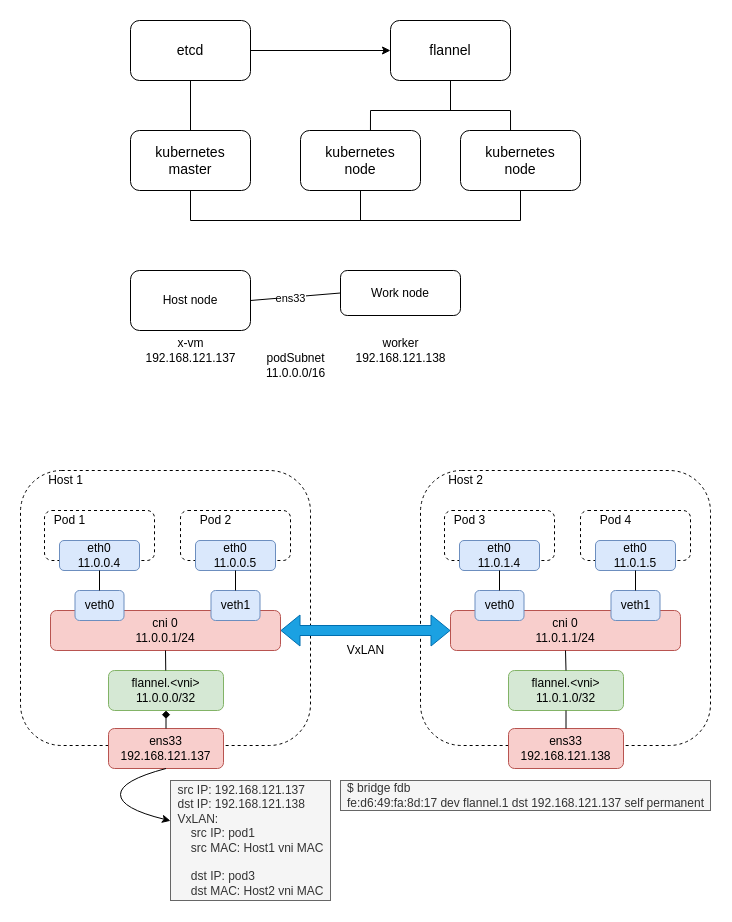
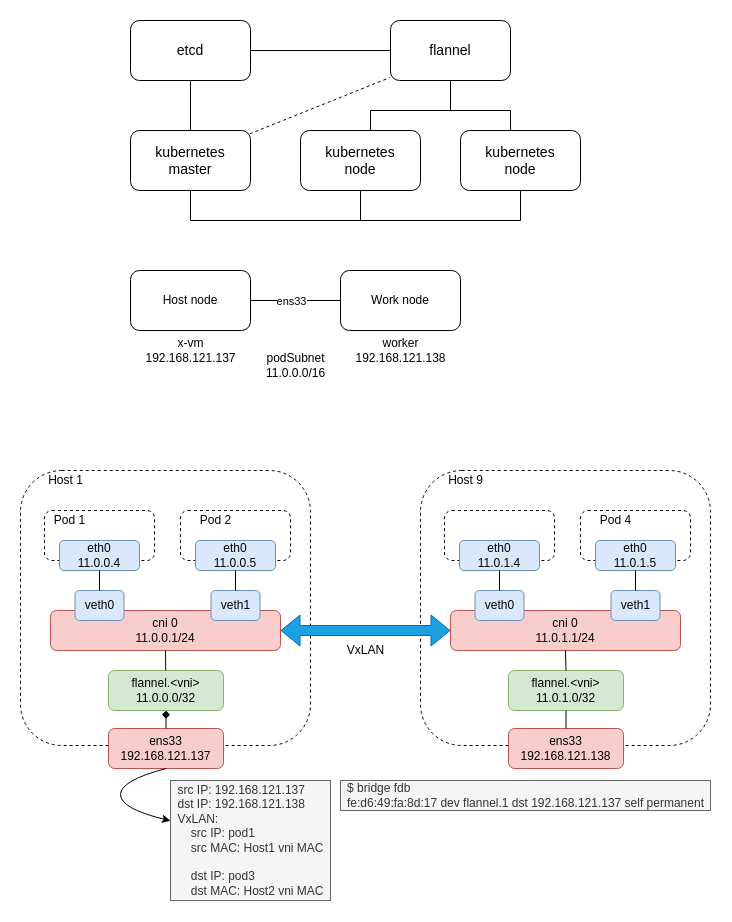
(382, 51) -> (385, 51)
none -> (320, 106)
(401, 293) -> (401, 301)
(466, 481) -> (466, 481)
(470, 521) -> none
